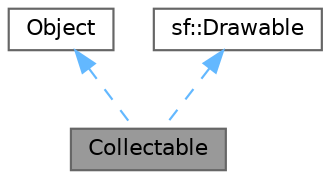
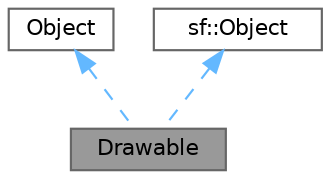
(238, 29) -> (238, 29)
(148, 149) -> (148, 149)
